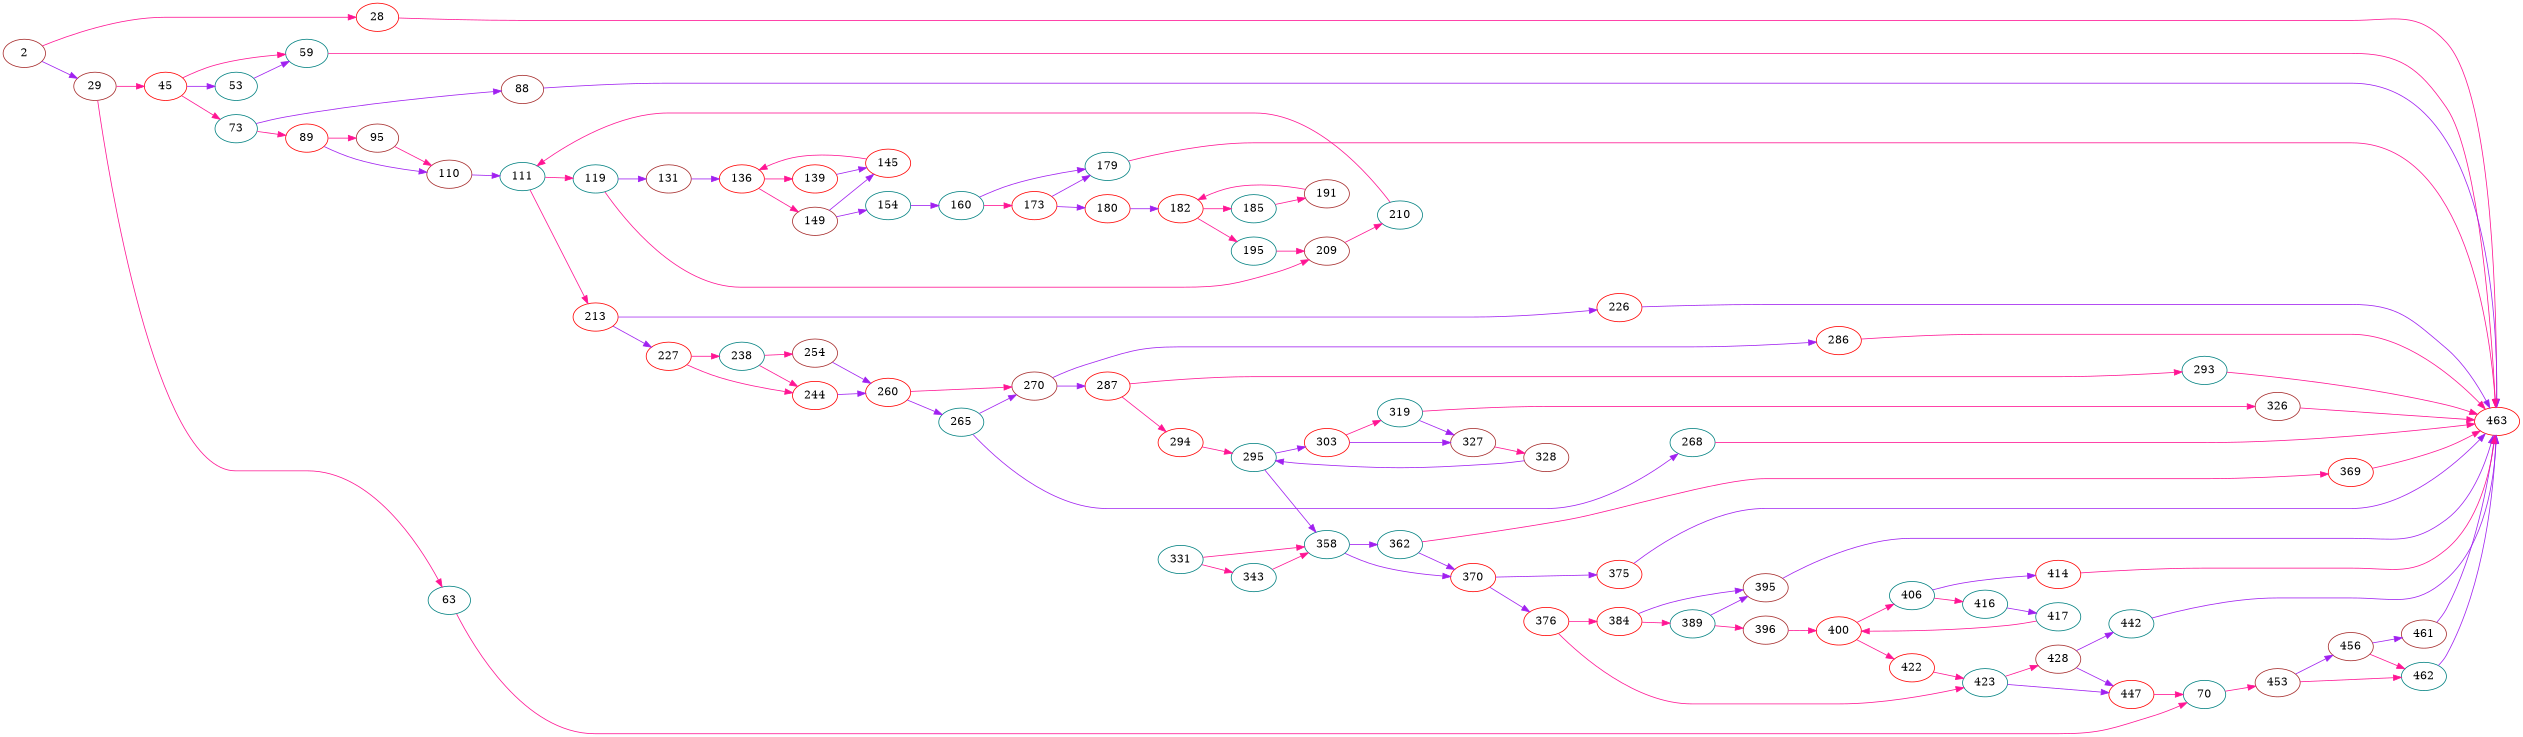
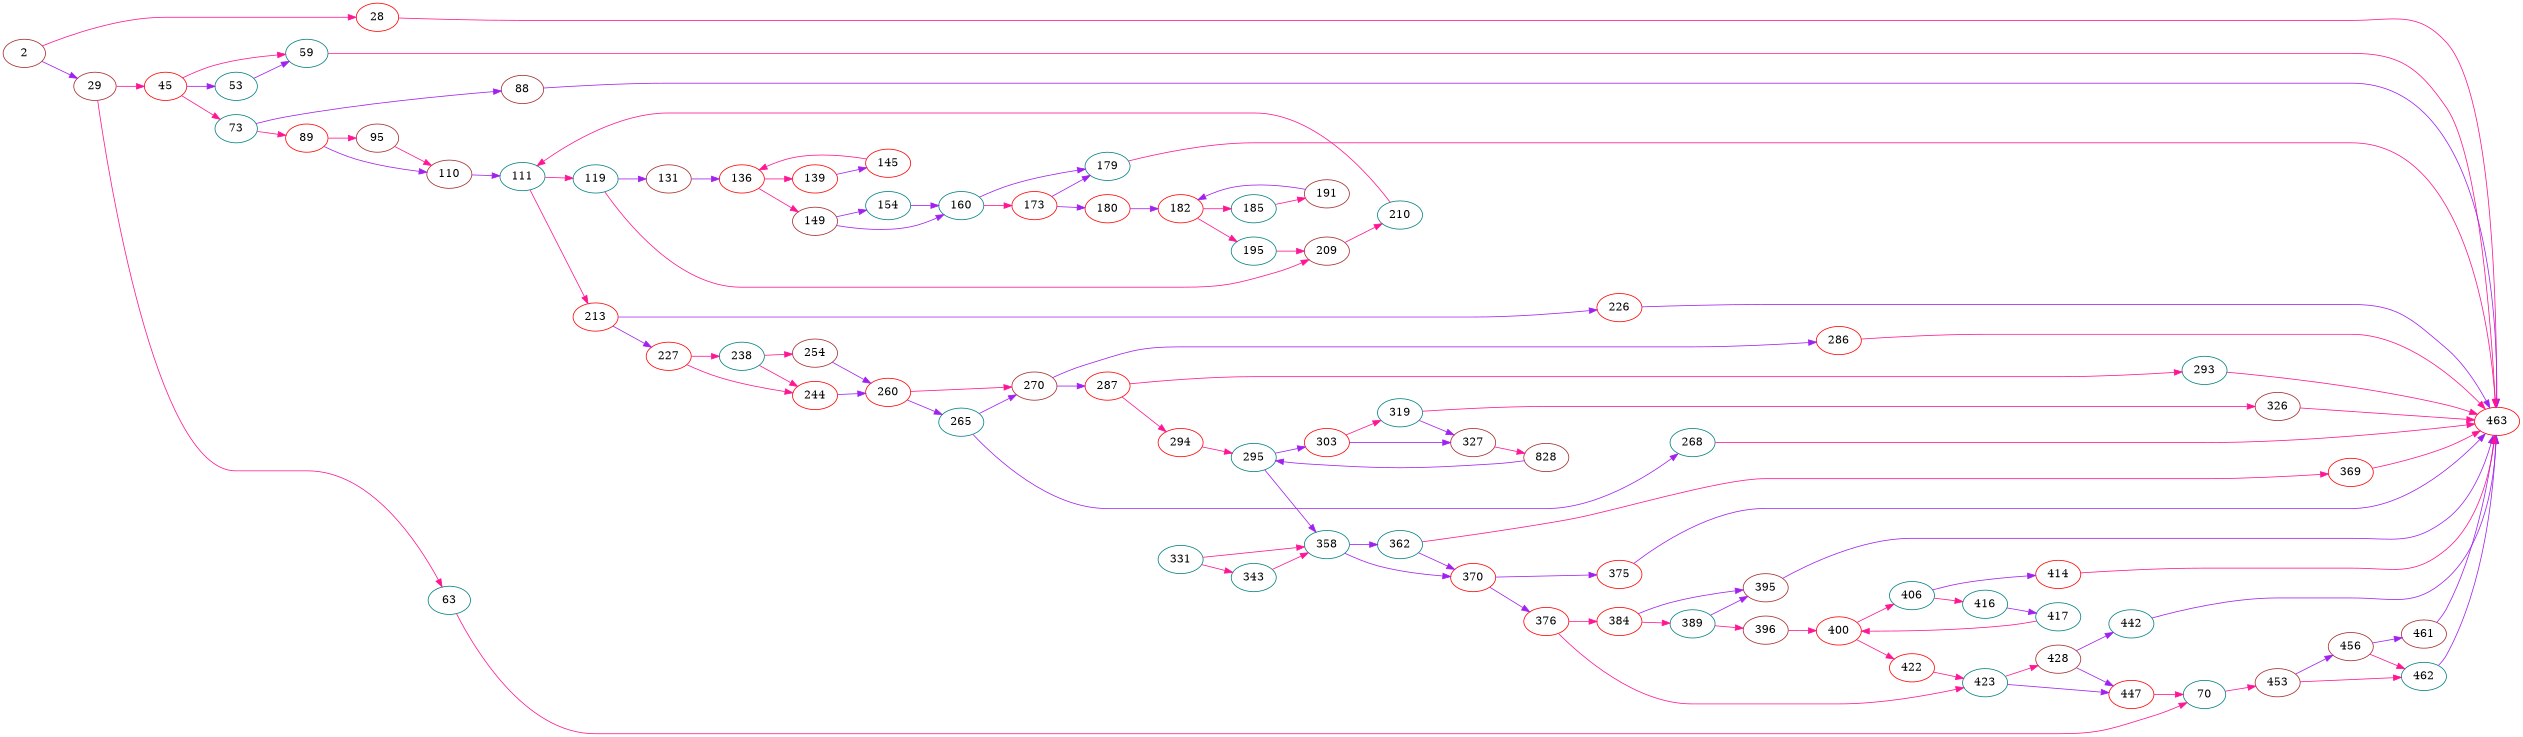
(1255, 185) -> (1255, 185)
(848, 195) -> (887, 229)
(1546, 457) -> (1546, 457)
